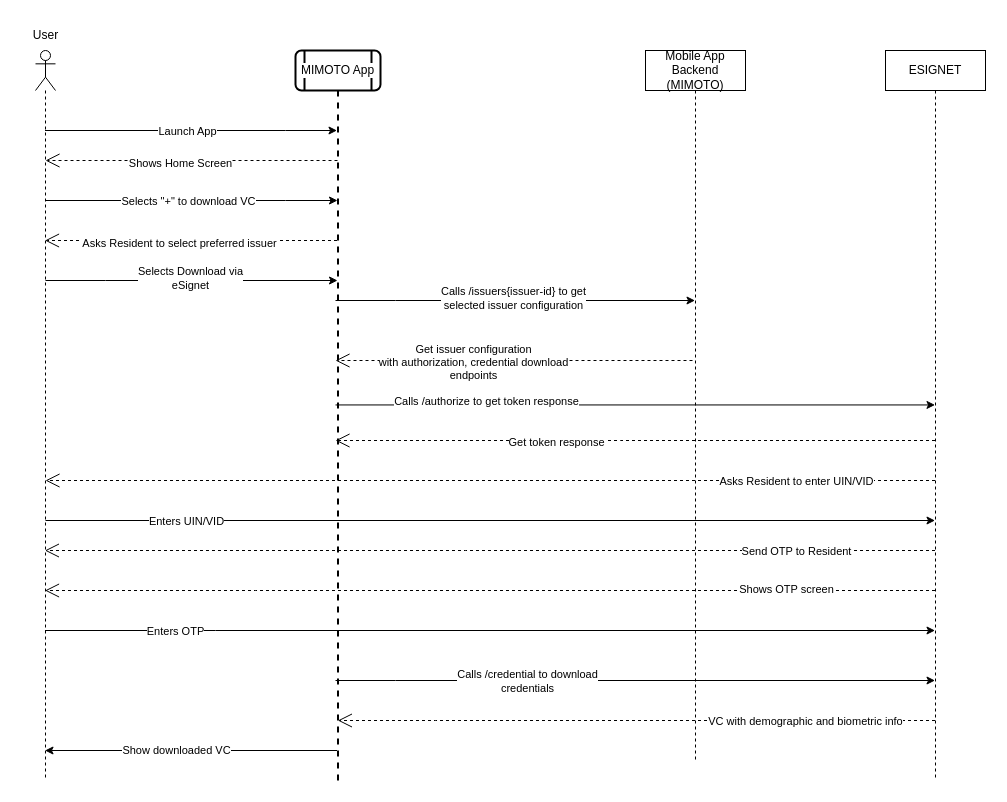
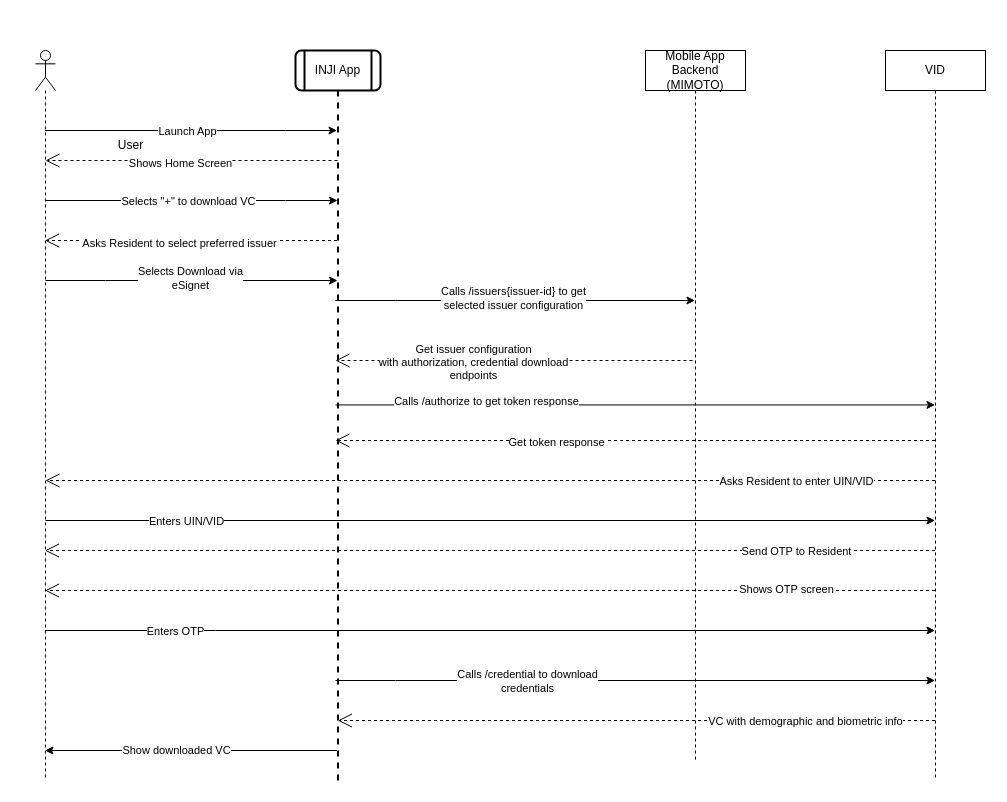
(46, 36) -> (131, 146)
(338, 71) -> (338, 71)
(936, 71) -> (936, 71)
